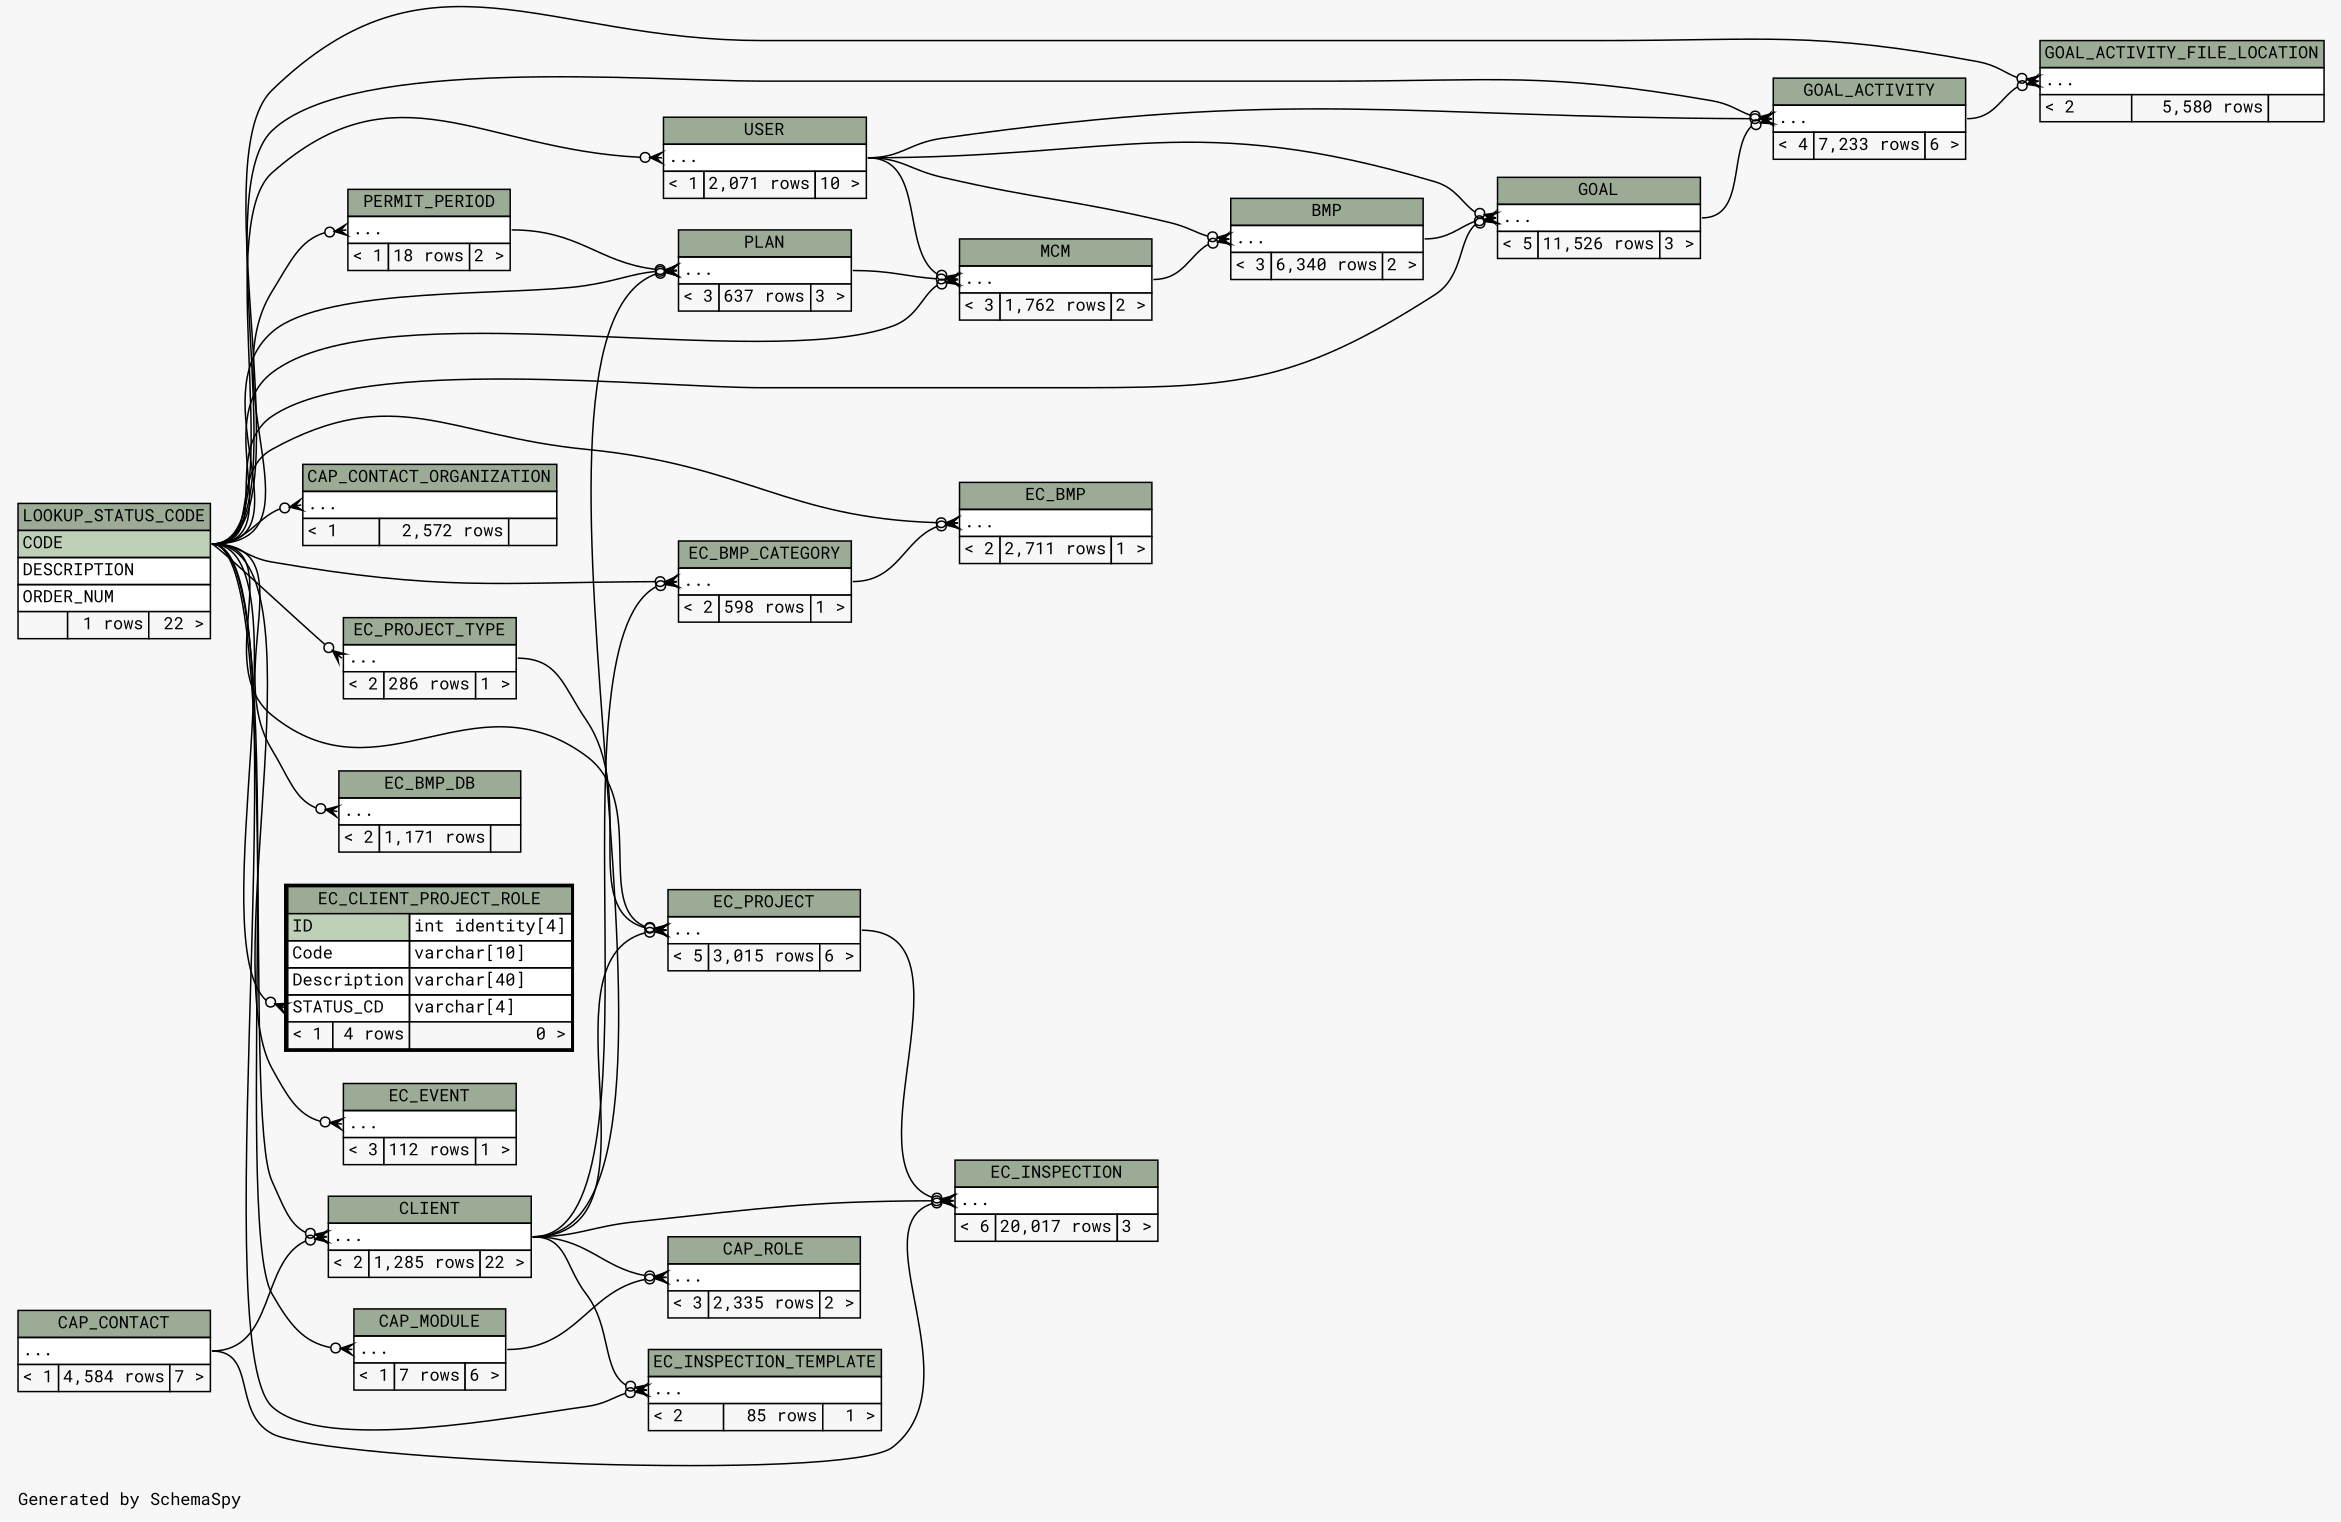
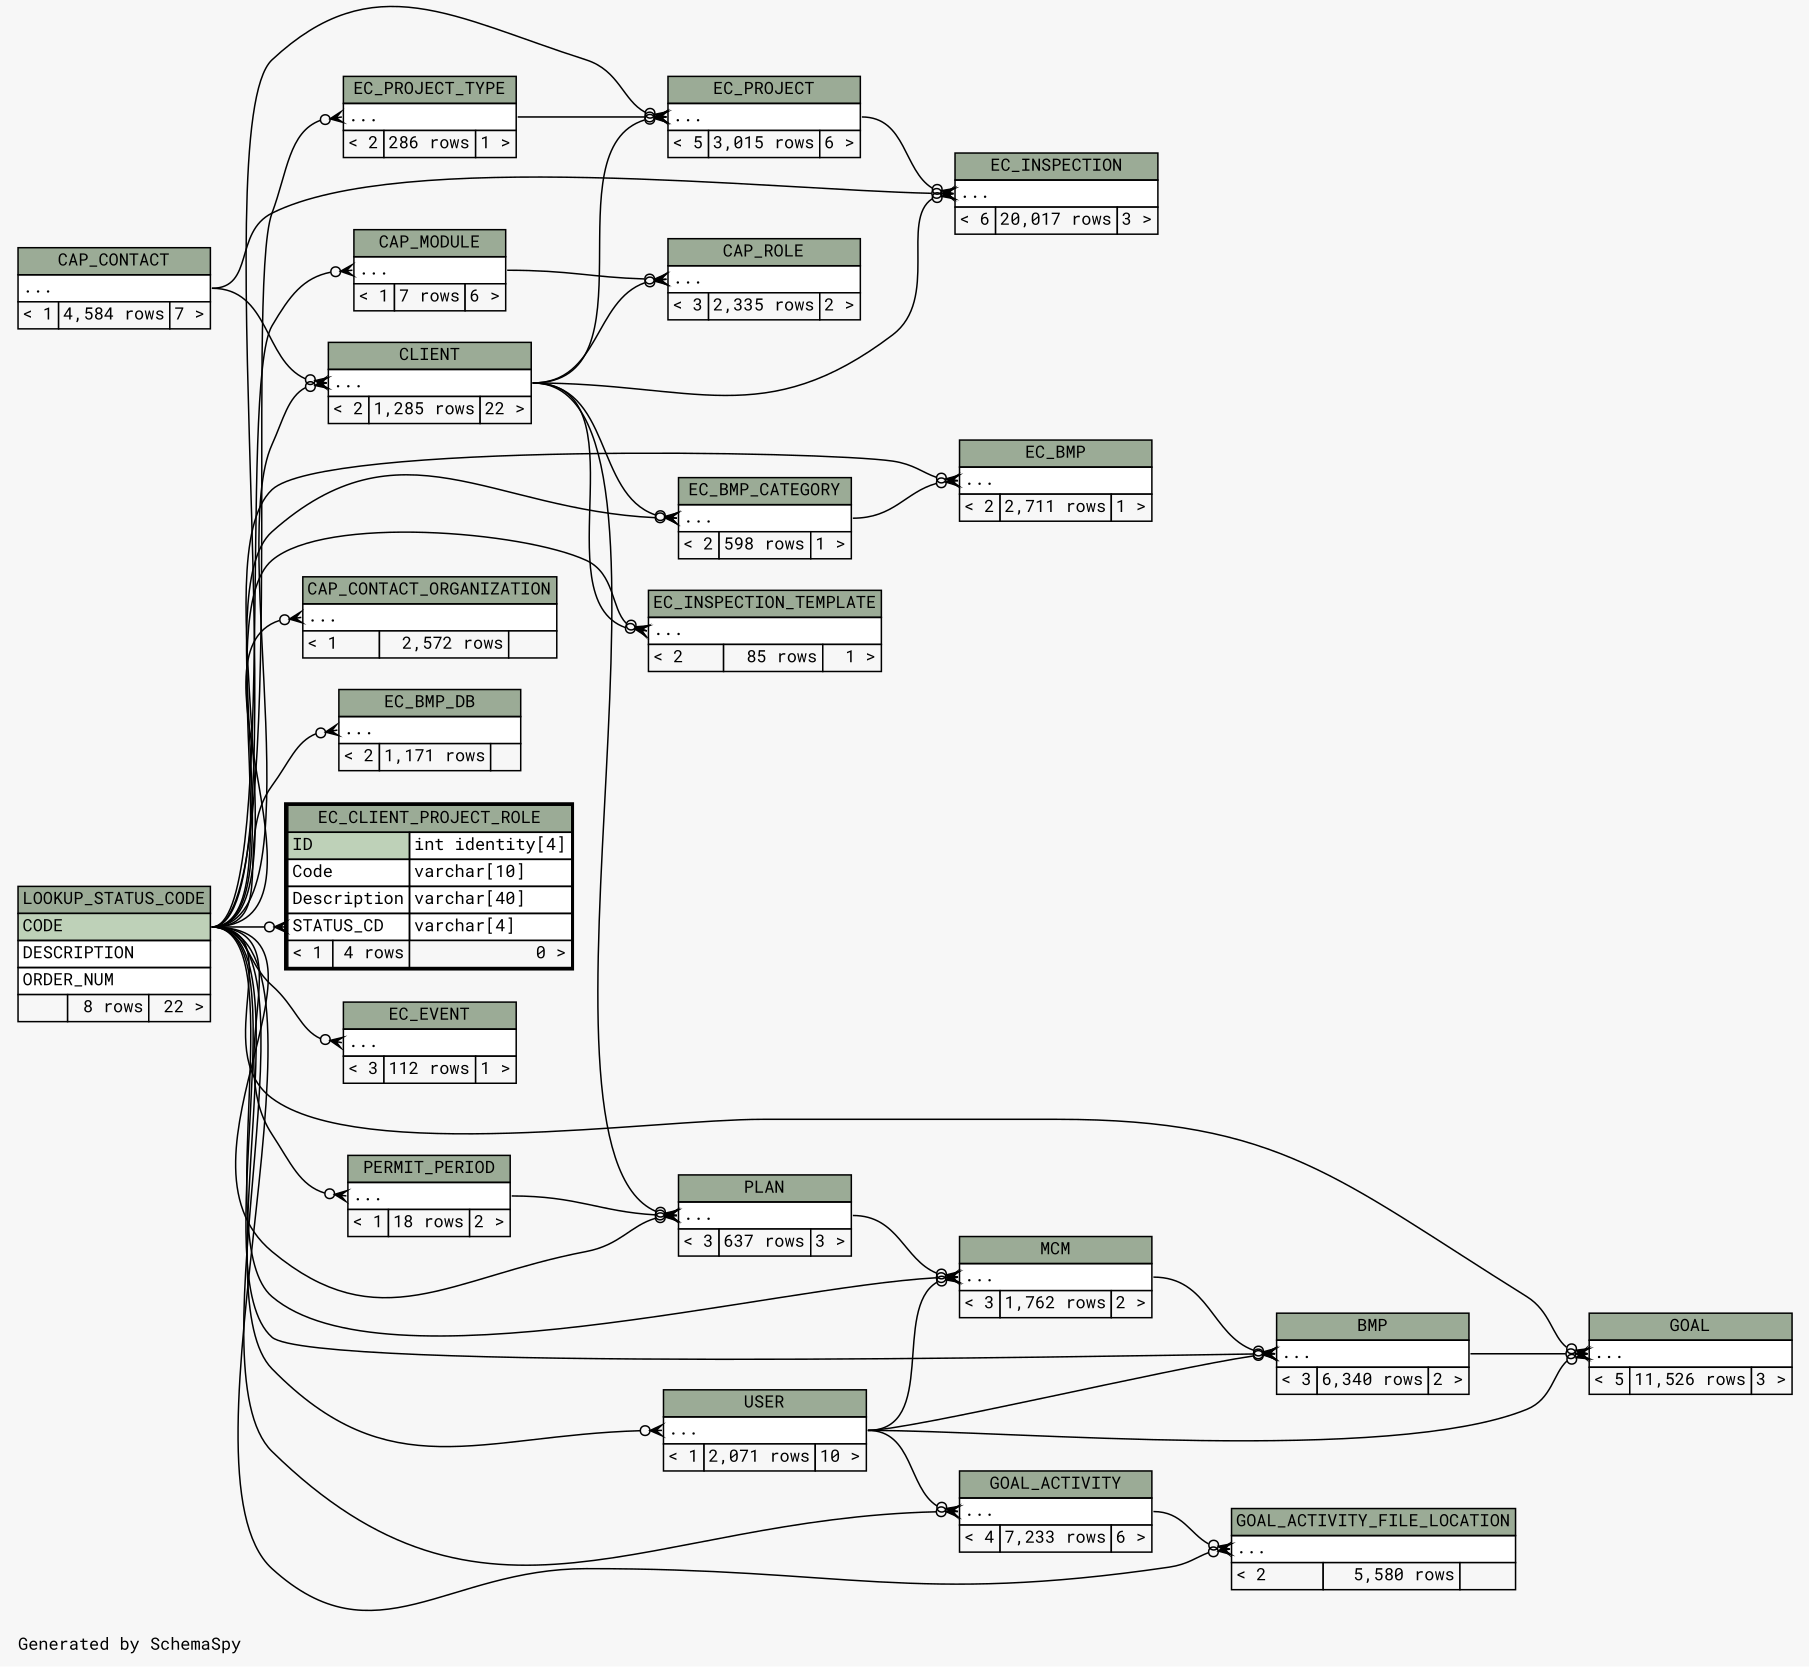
(1735, 179) -> none
(113, 624) -> (113, 1007)
none -> (546, 1358)
